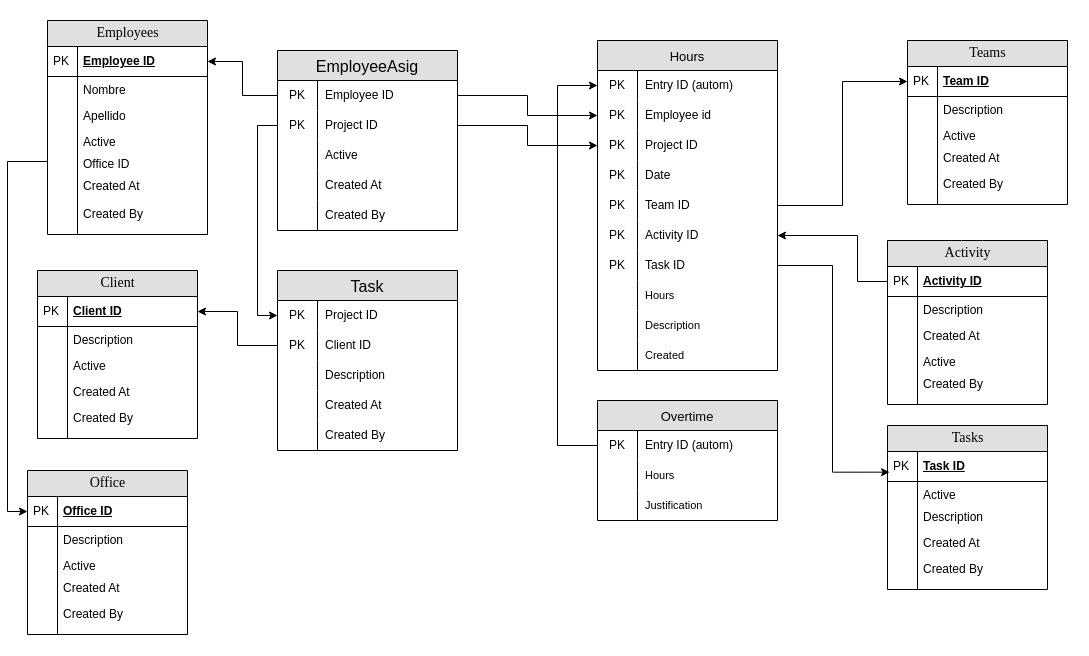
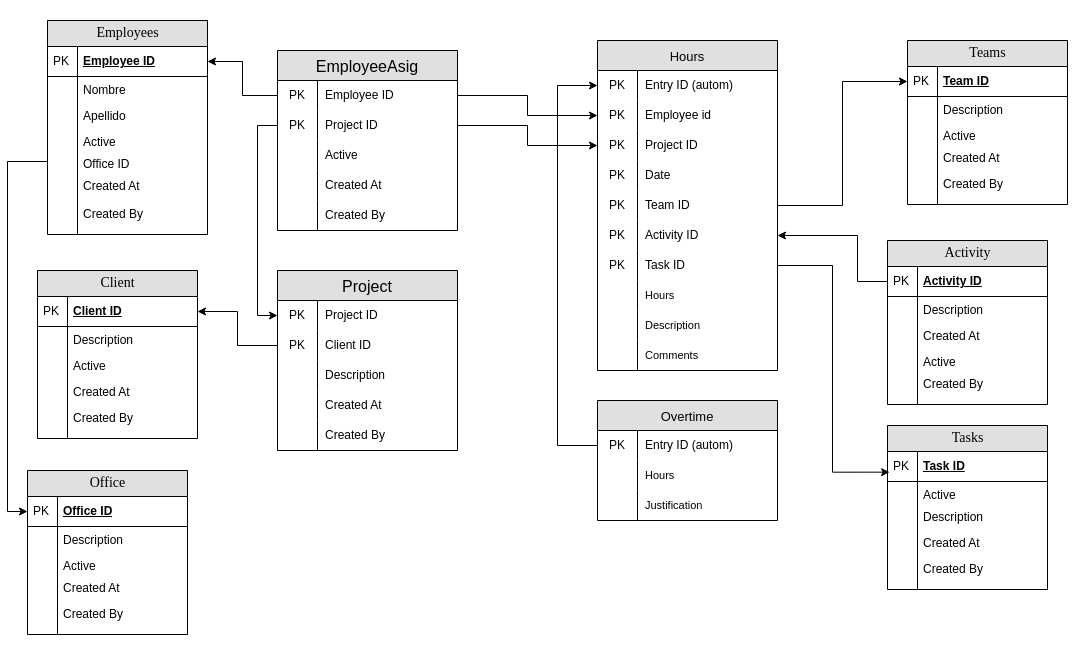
(367, 287) -> (367, 287)
(667, 356) -> (670, 356)
